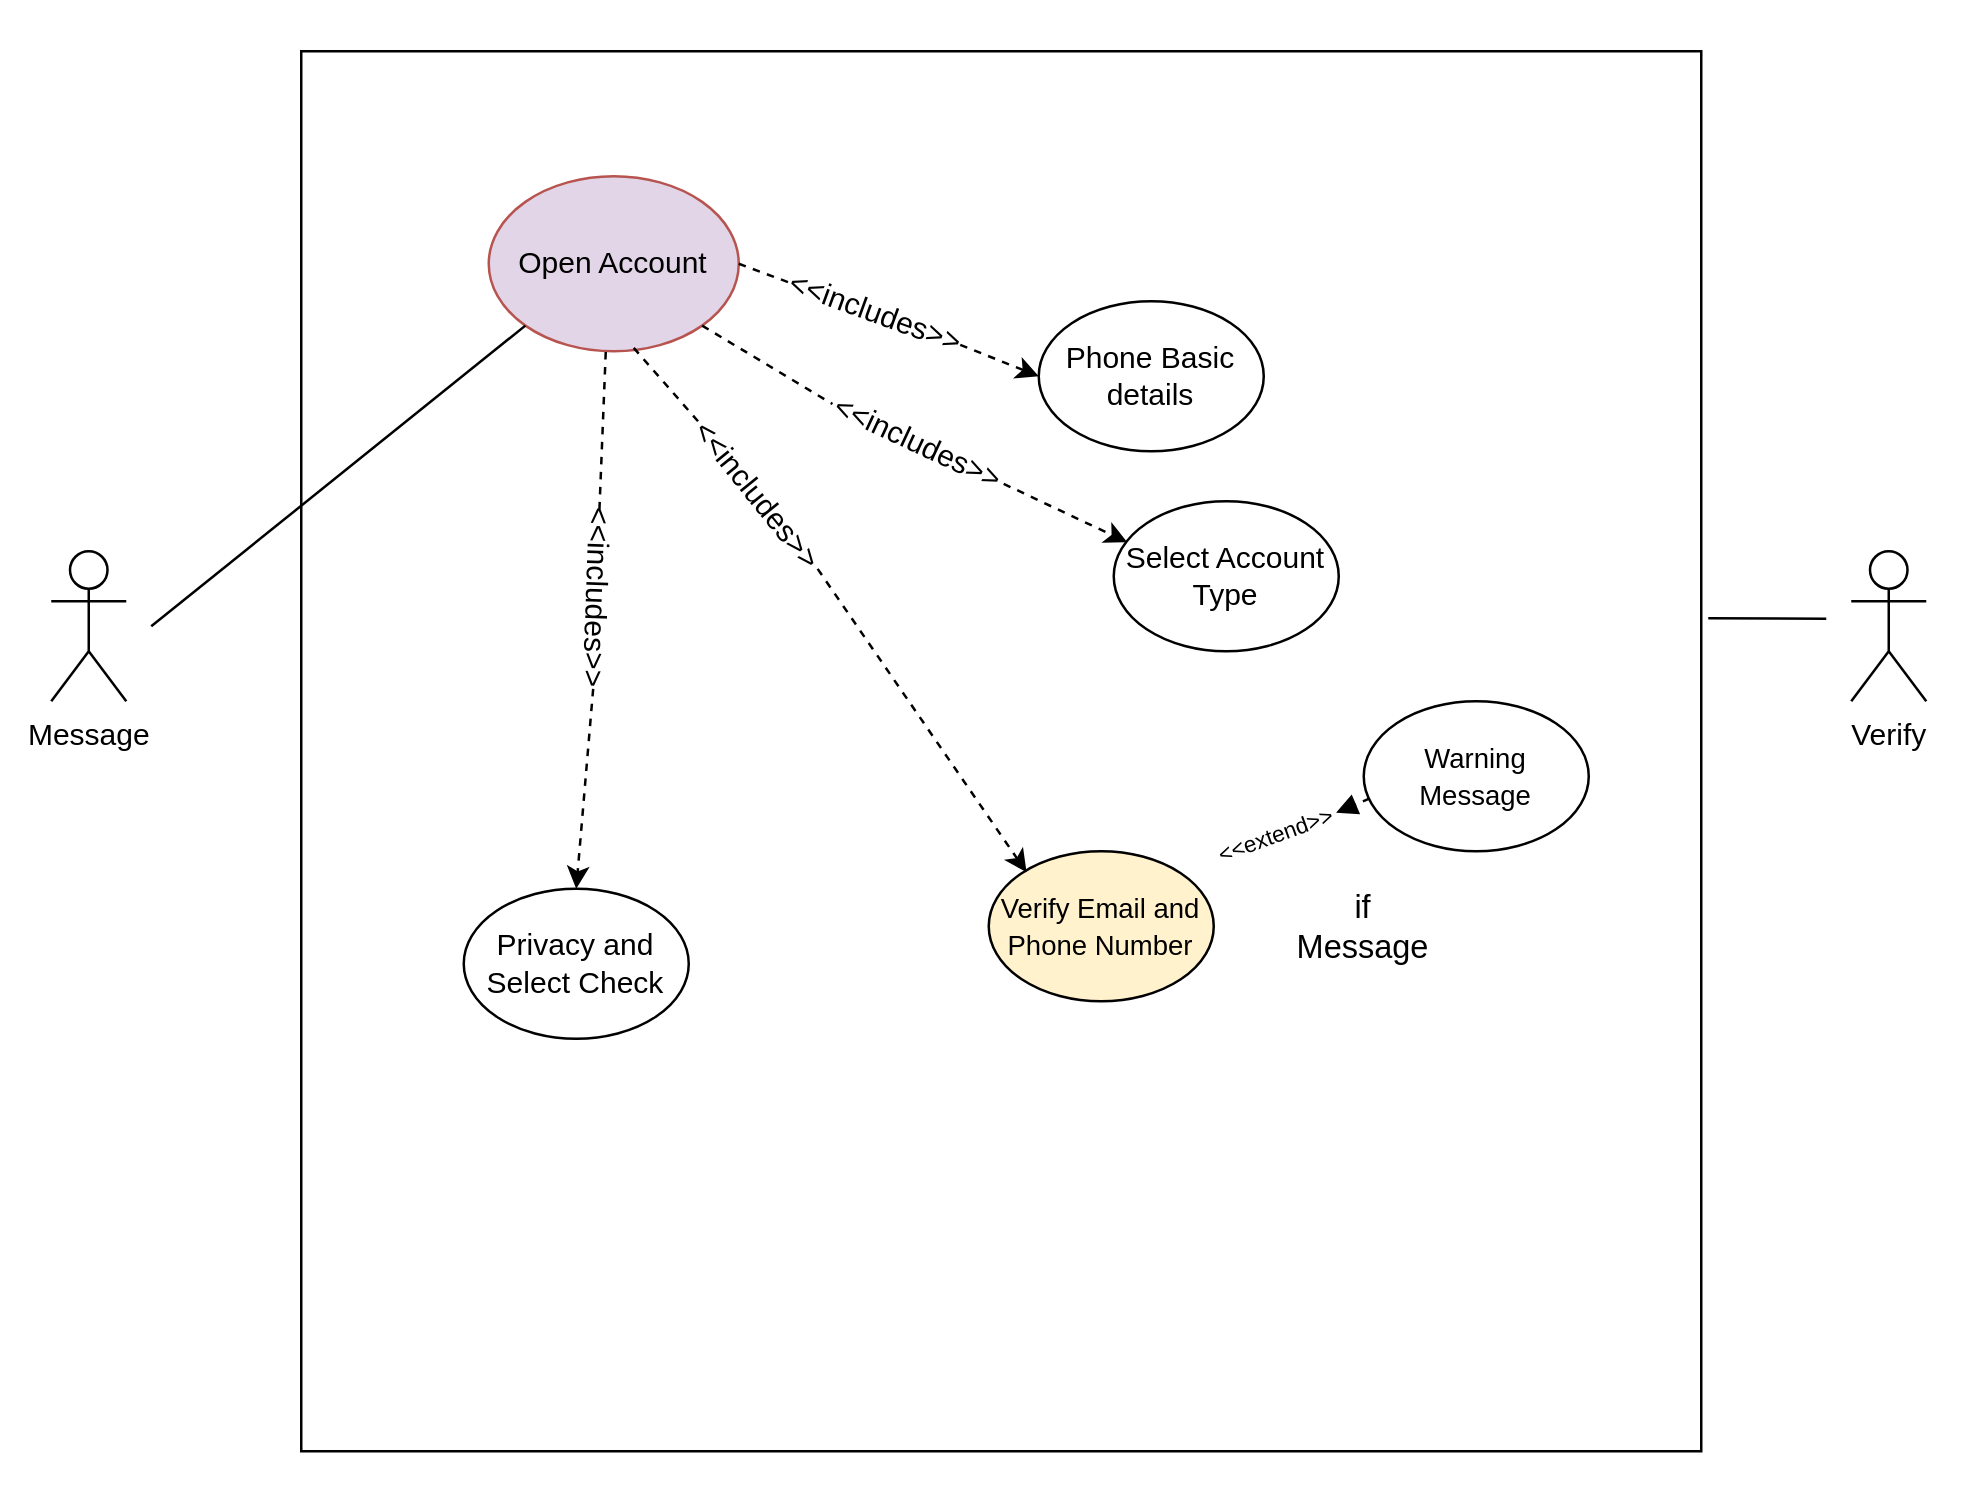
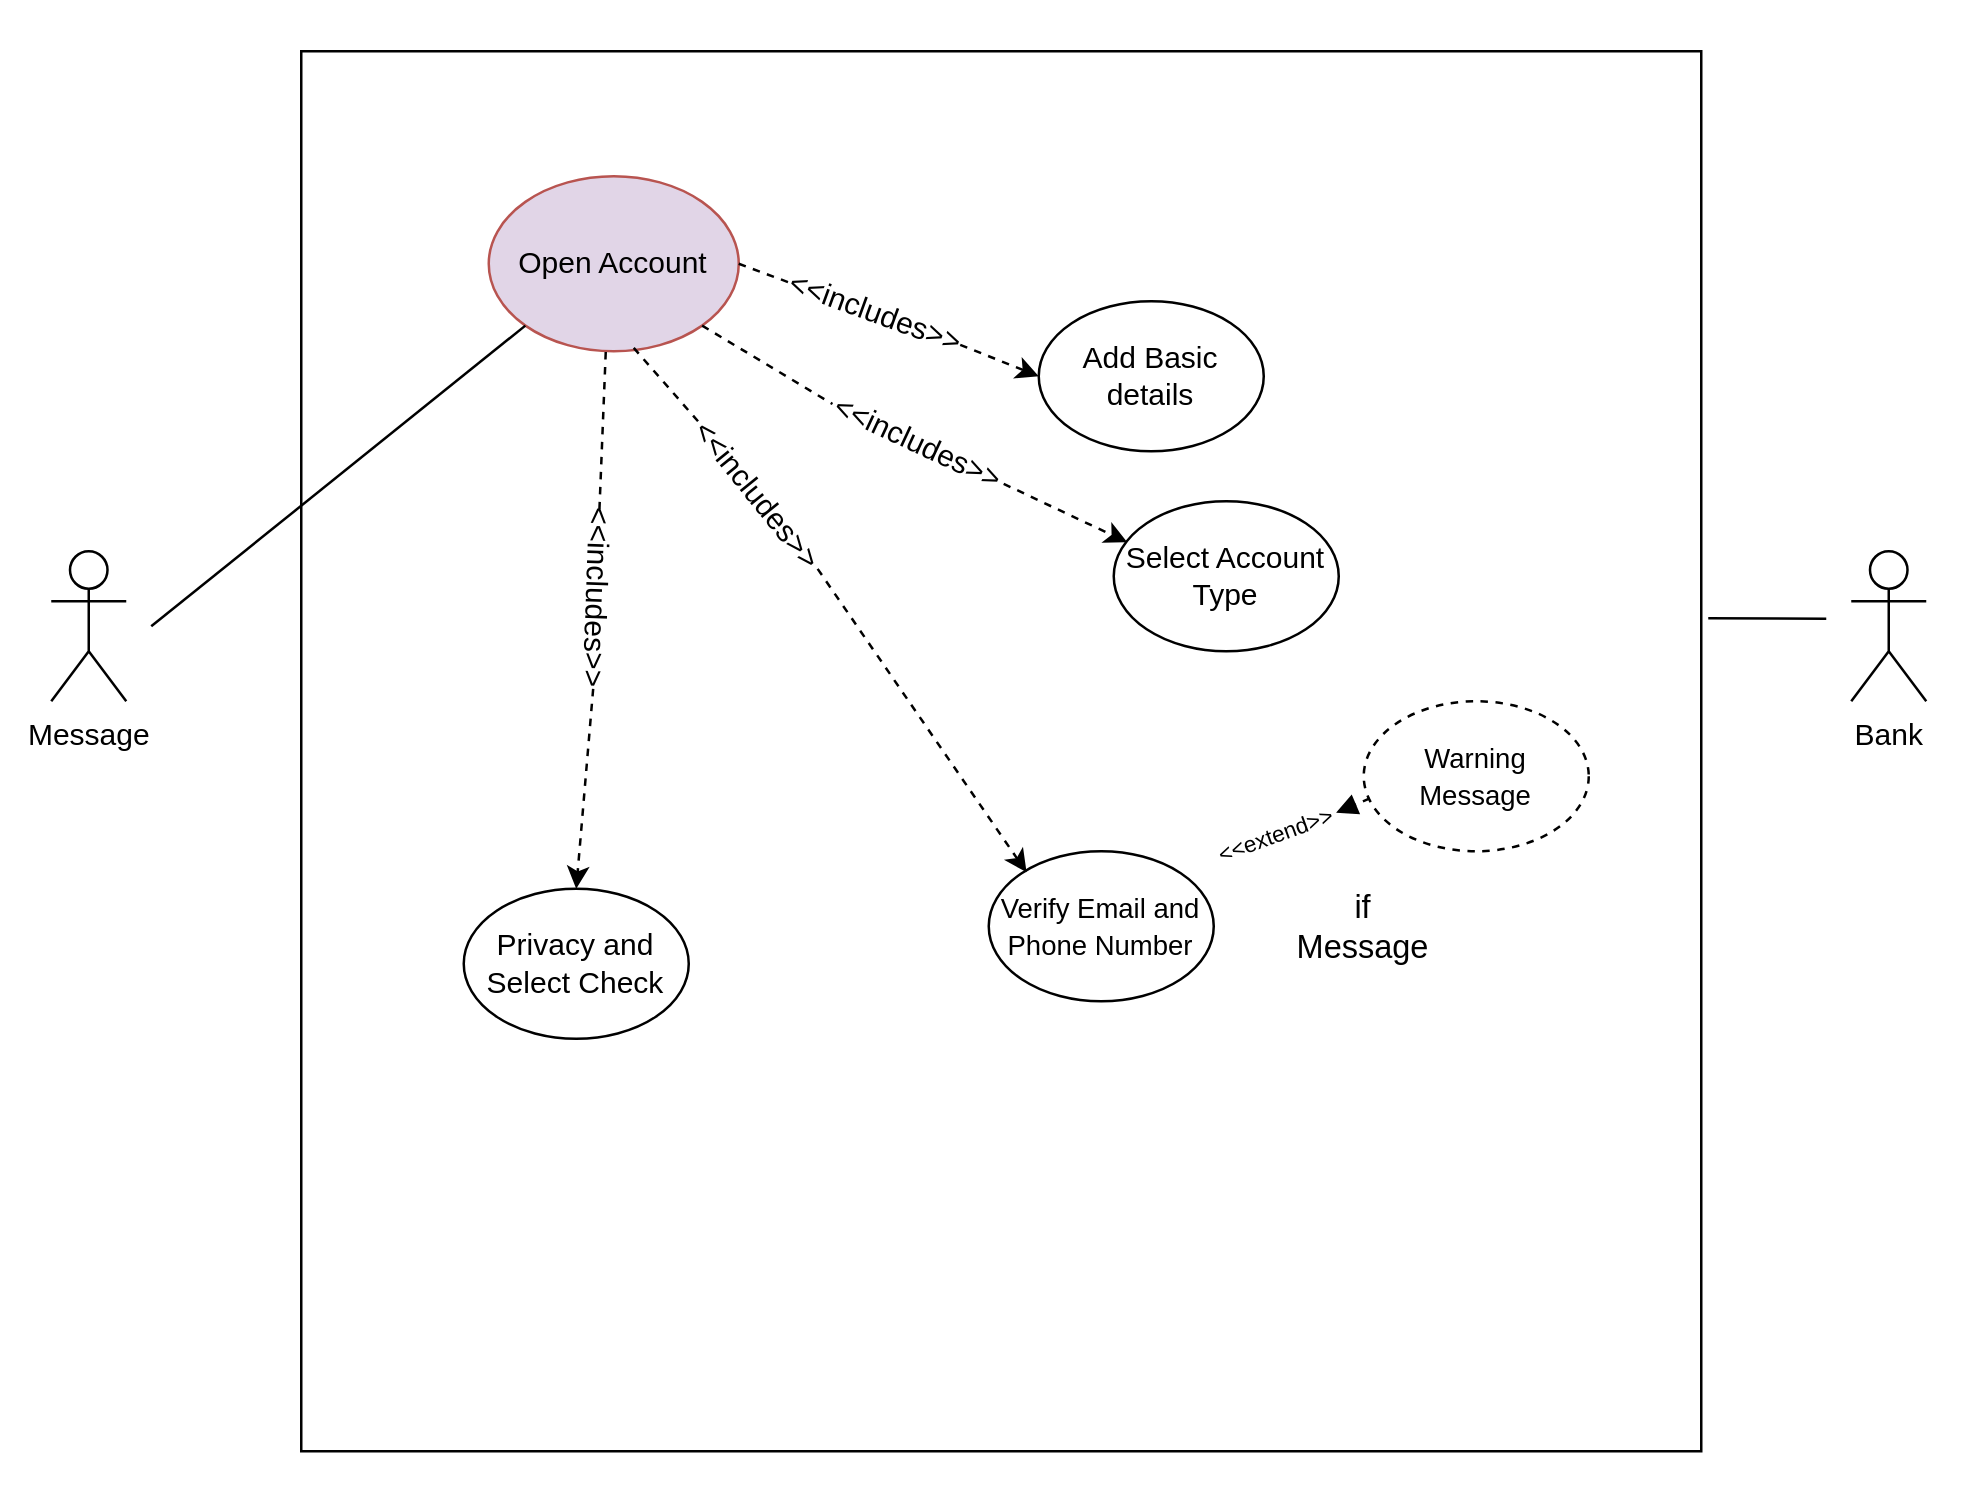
(1151, 376) -> (1151, 376)
(1890, 737) -> (1890, 737)
(1476, 776) -> (1476, 776)
(1101, 926) -> (1101, 926)
